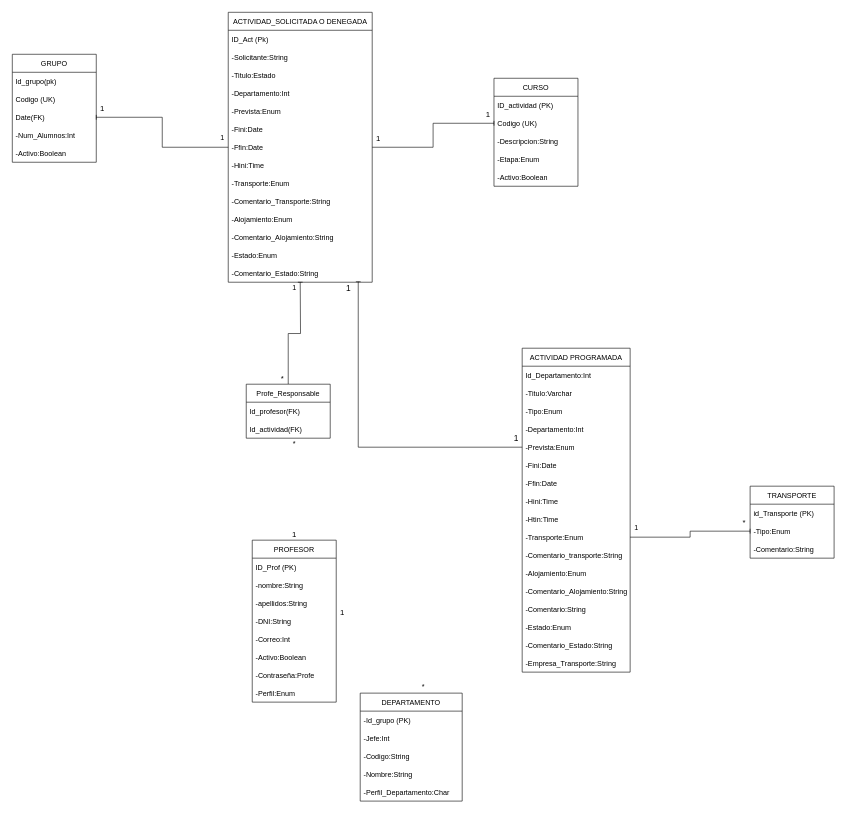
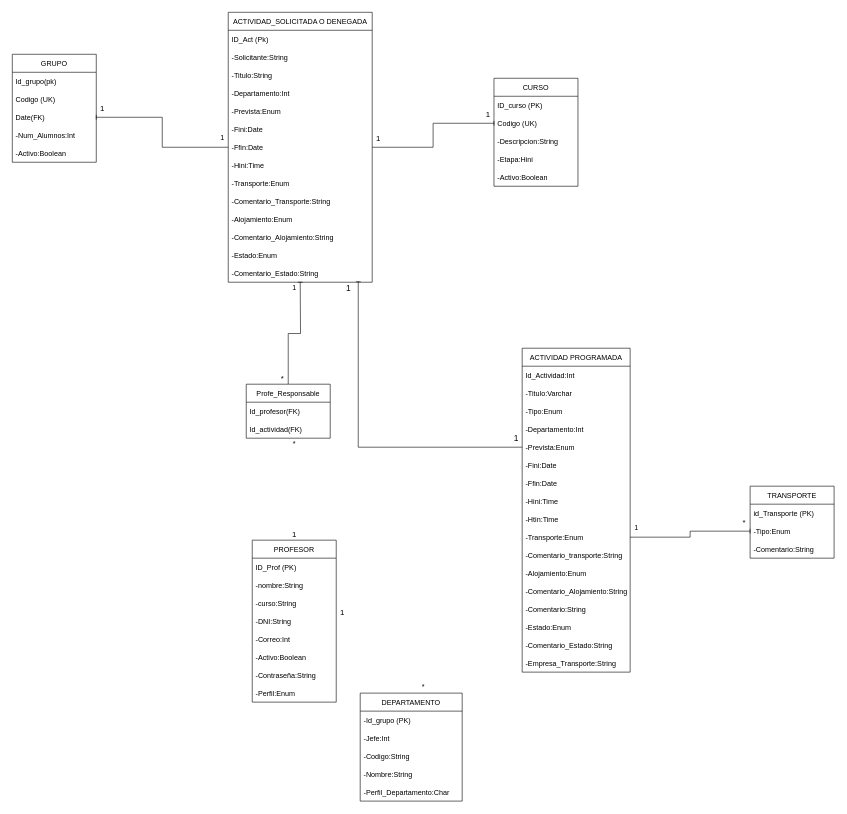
(257, 76) -> (256, 76)
(529, 106) -> (523, 106)
(519, 160) -> (517, 160)
(563, 376) -> (555, 376)
(285, 604) -> (280, 604)
(289, 676) -> (290, 676)
